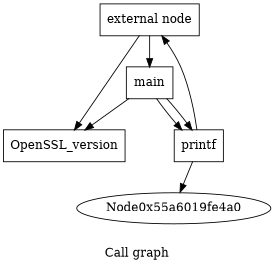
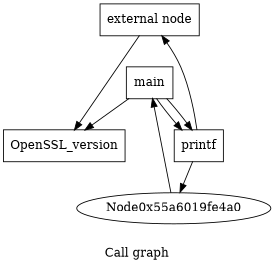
(150, 47) -> (163, 150)
